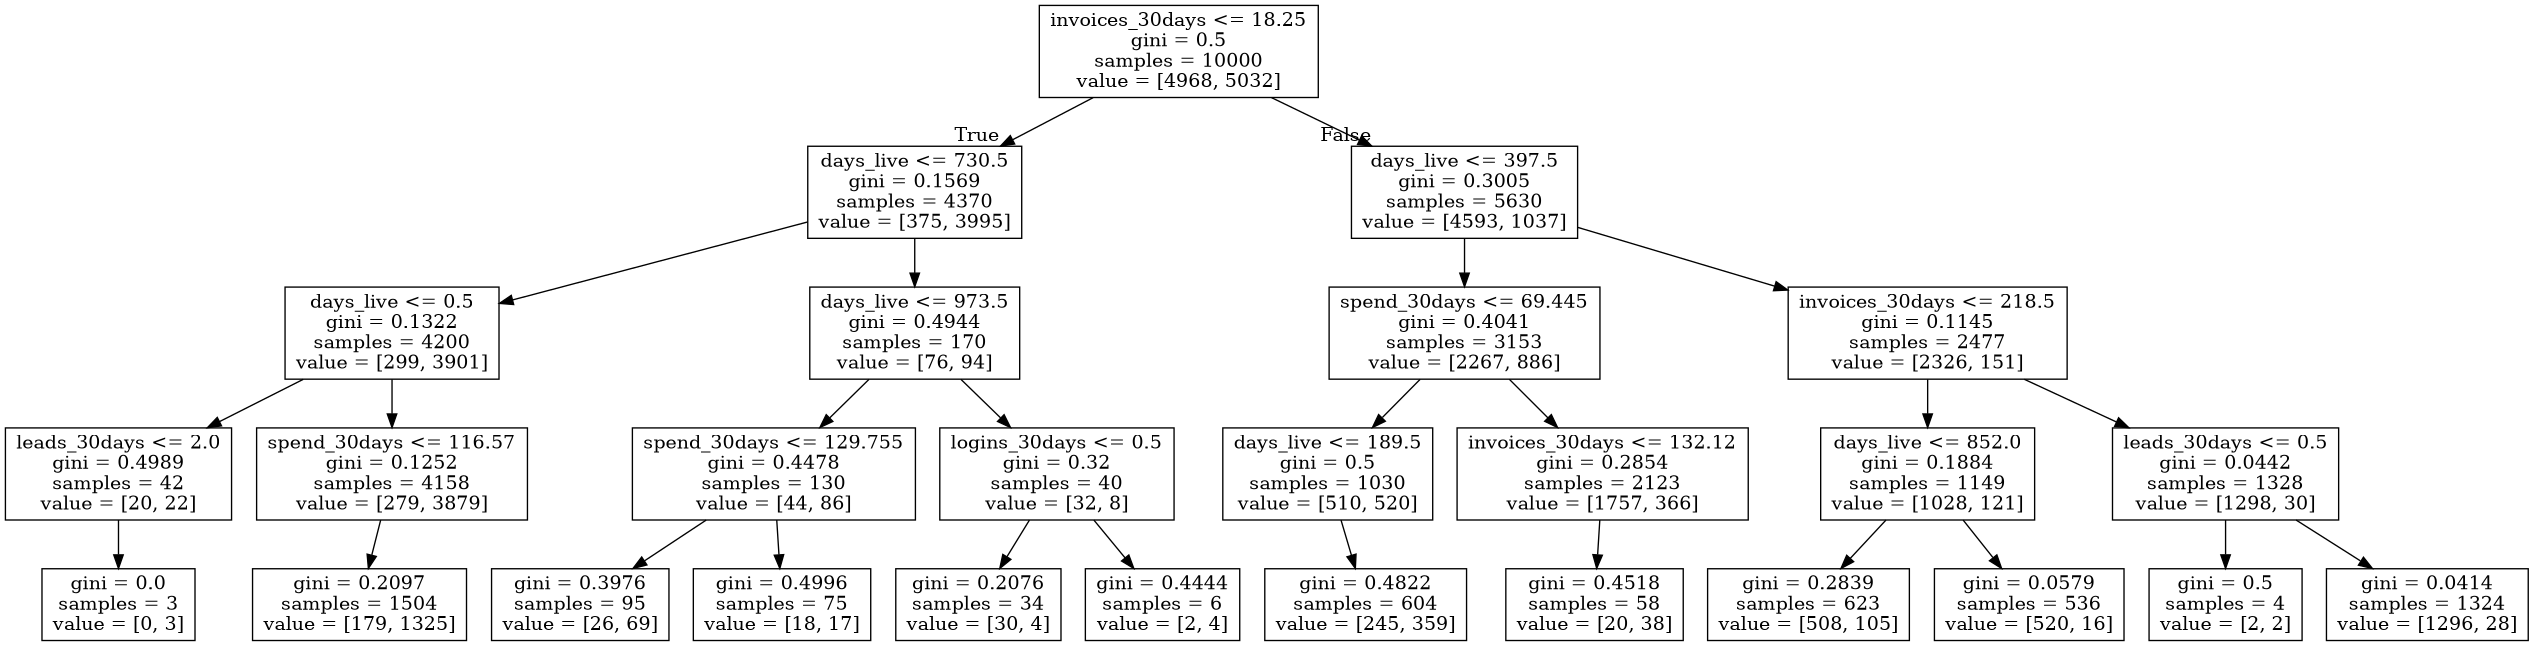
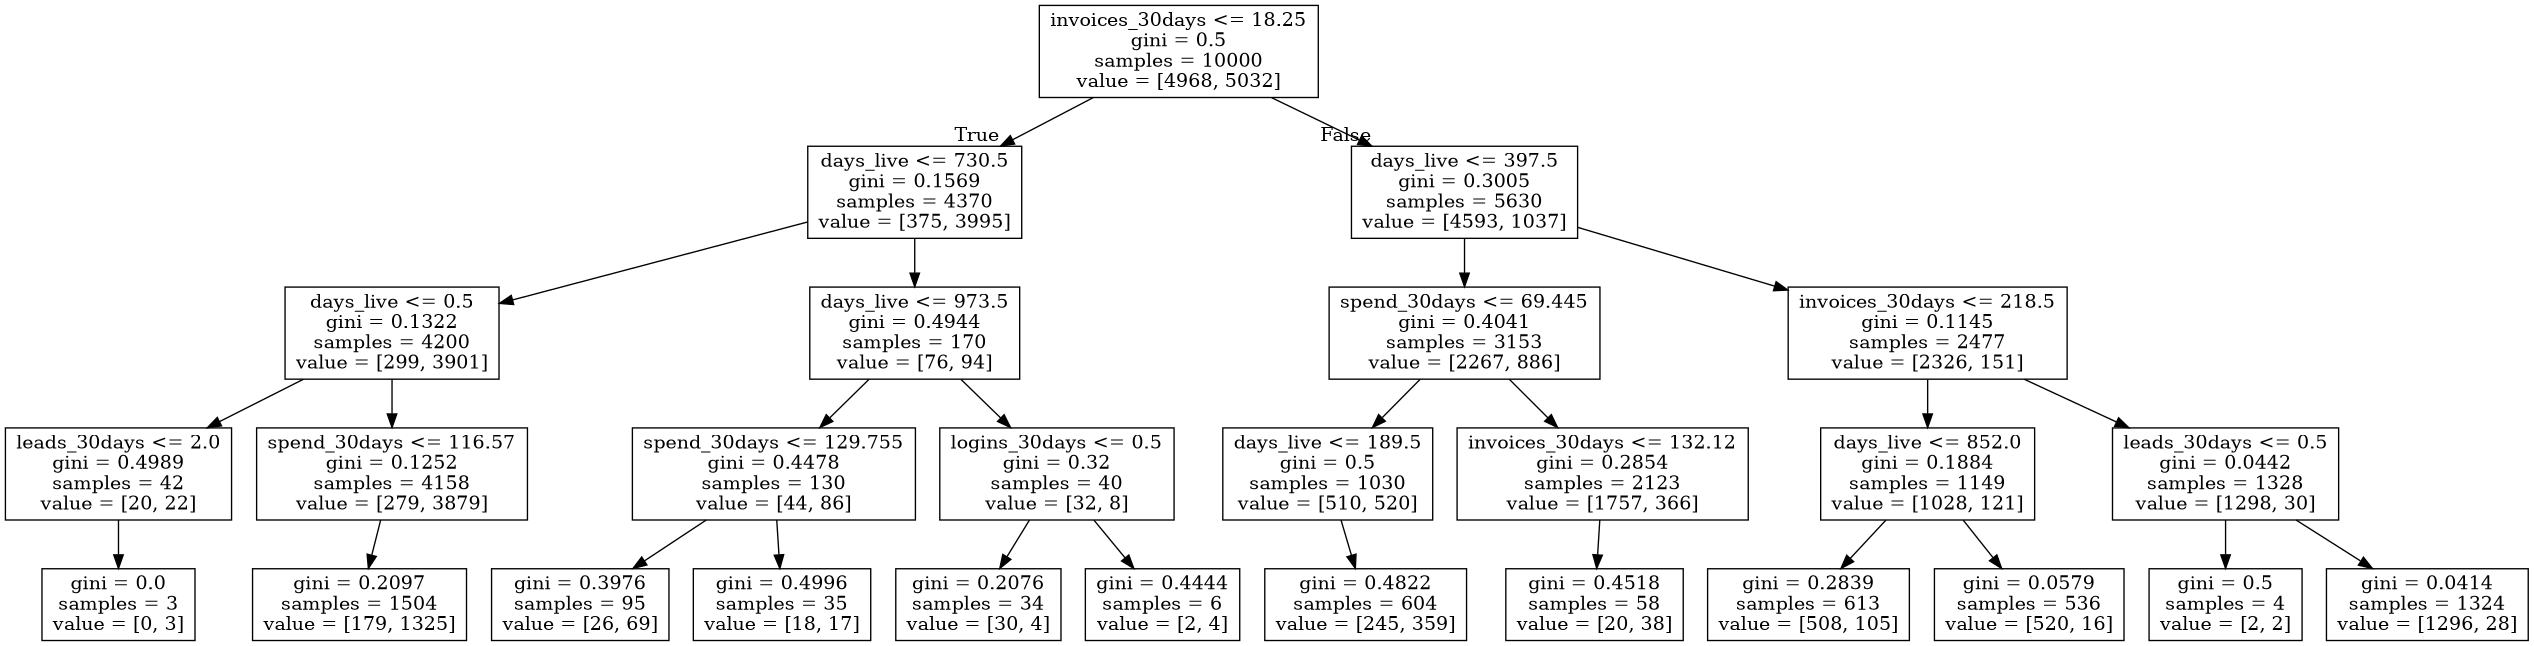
(782, 605) -> (782, 605)
(1808, 605) -> (1808, 605)
